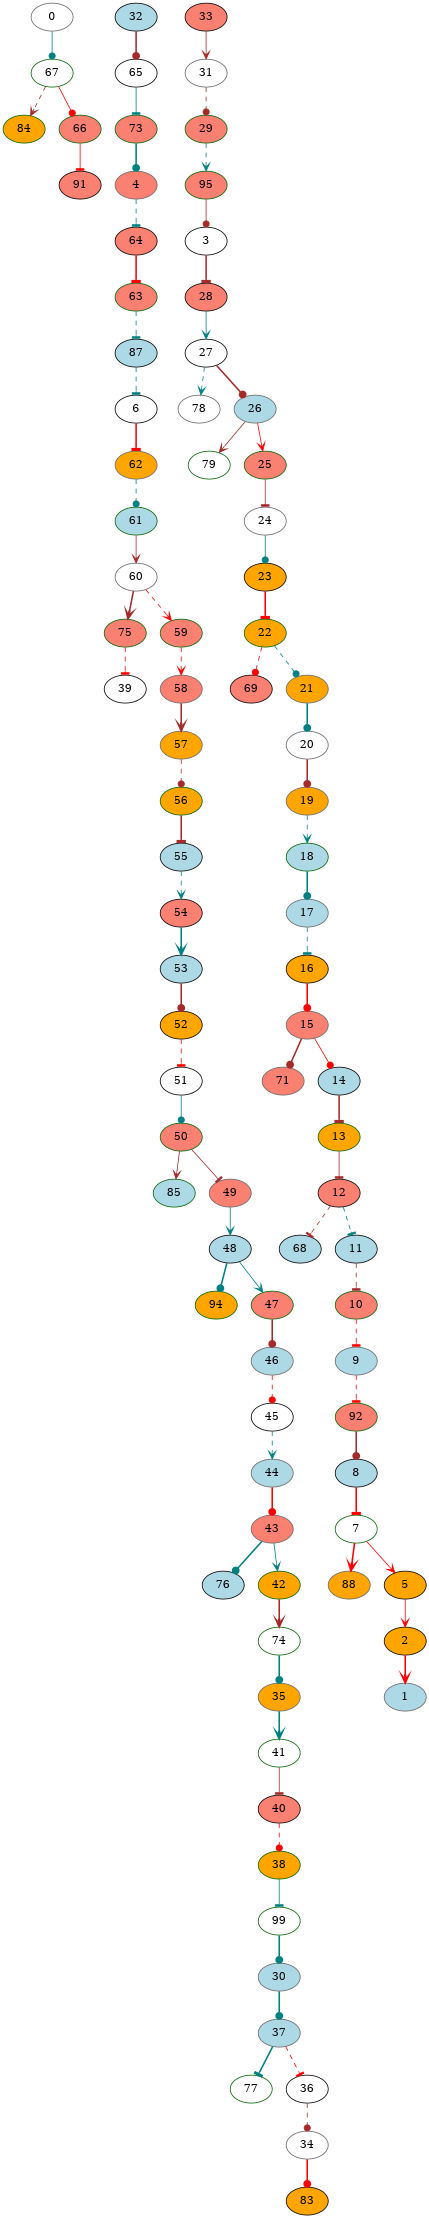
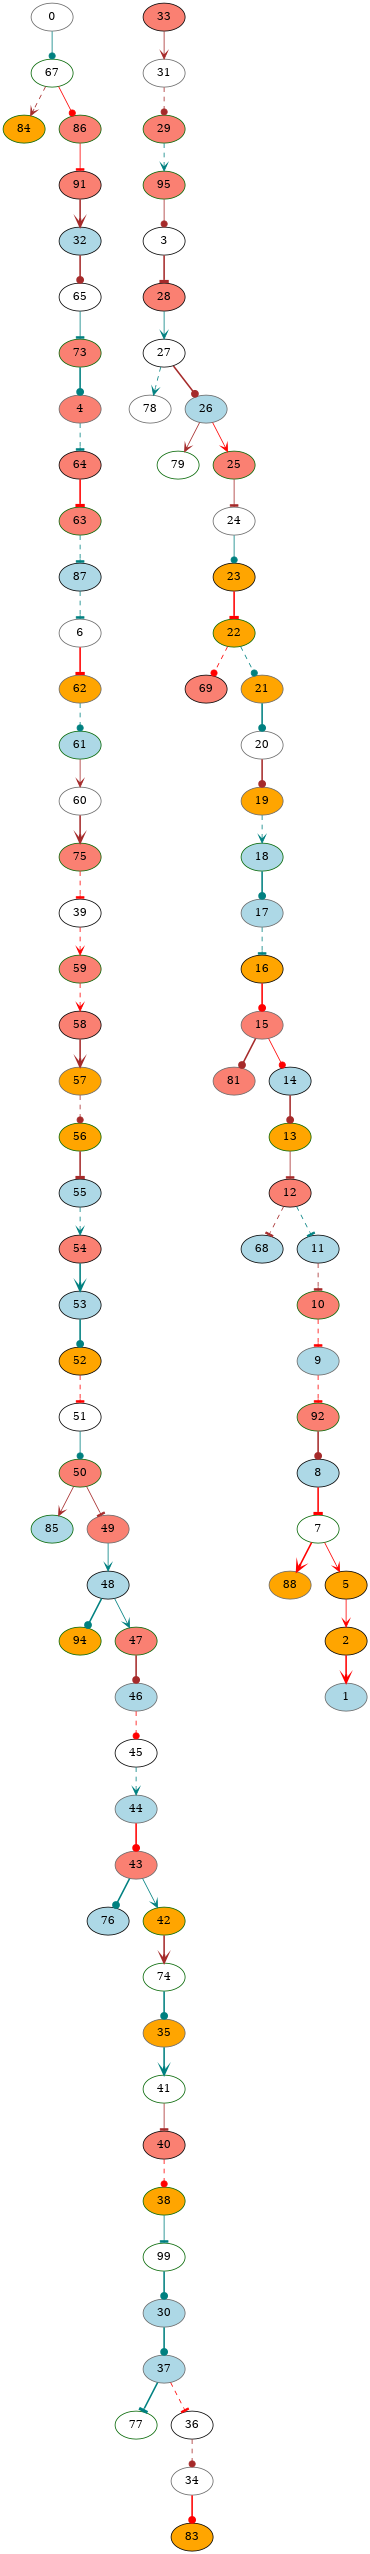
(80, 129) -> (80, 129)
none -> (80, 209)
(136, 409) -> (80, 633)
(156, 602) -> (80, 937)
(181, 689) -> (80, 1025)
(181, 994) -> (80, 1330)
(283, 1081) -> (234, 1081)
(339, 1107) -> (290, 1106)
